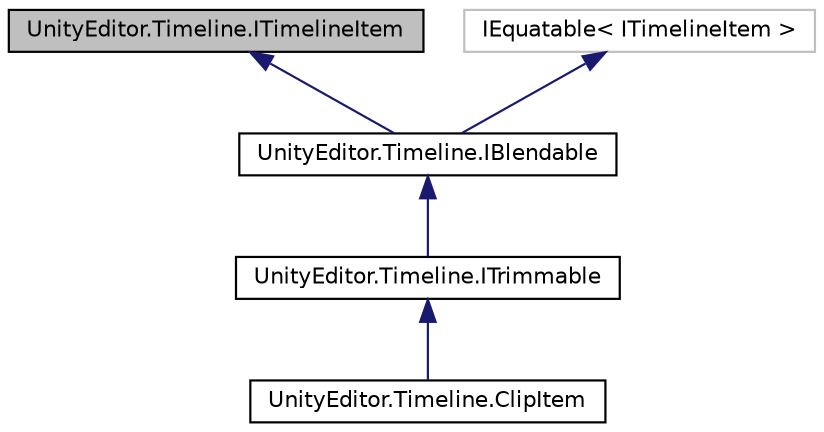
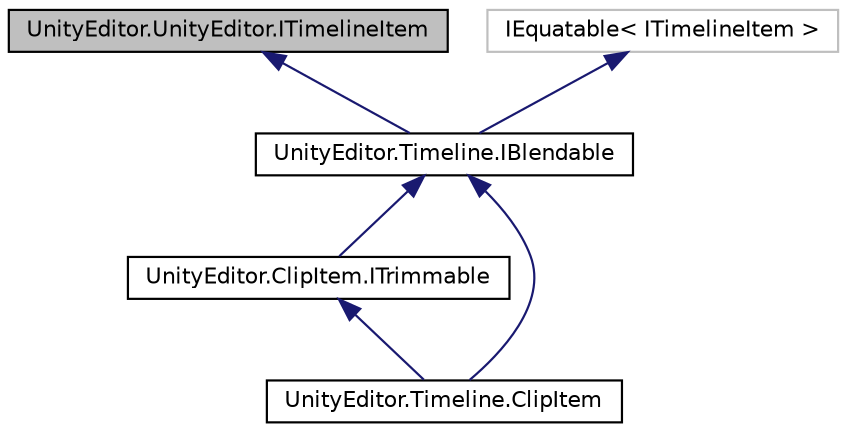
(216, 31) -> (228, 31)
(428, 278) -> (319, 278)
none -> (533, 289)
